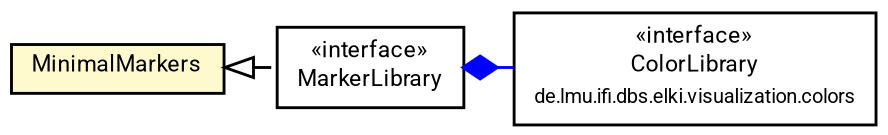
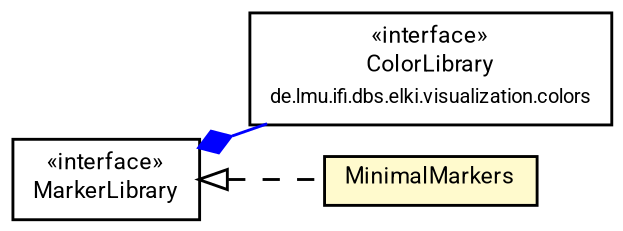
(265, 67) -> (276, 180)
